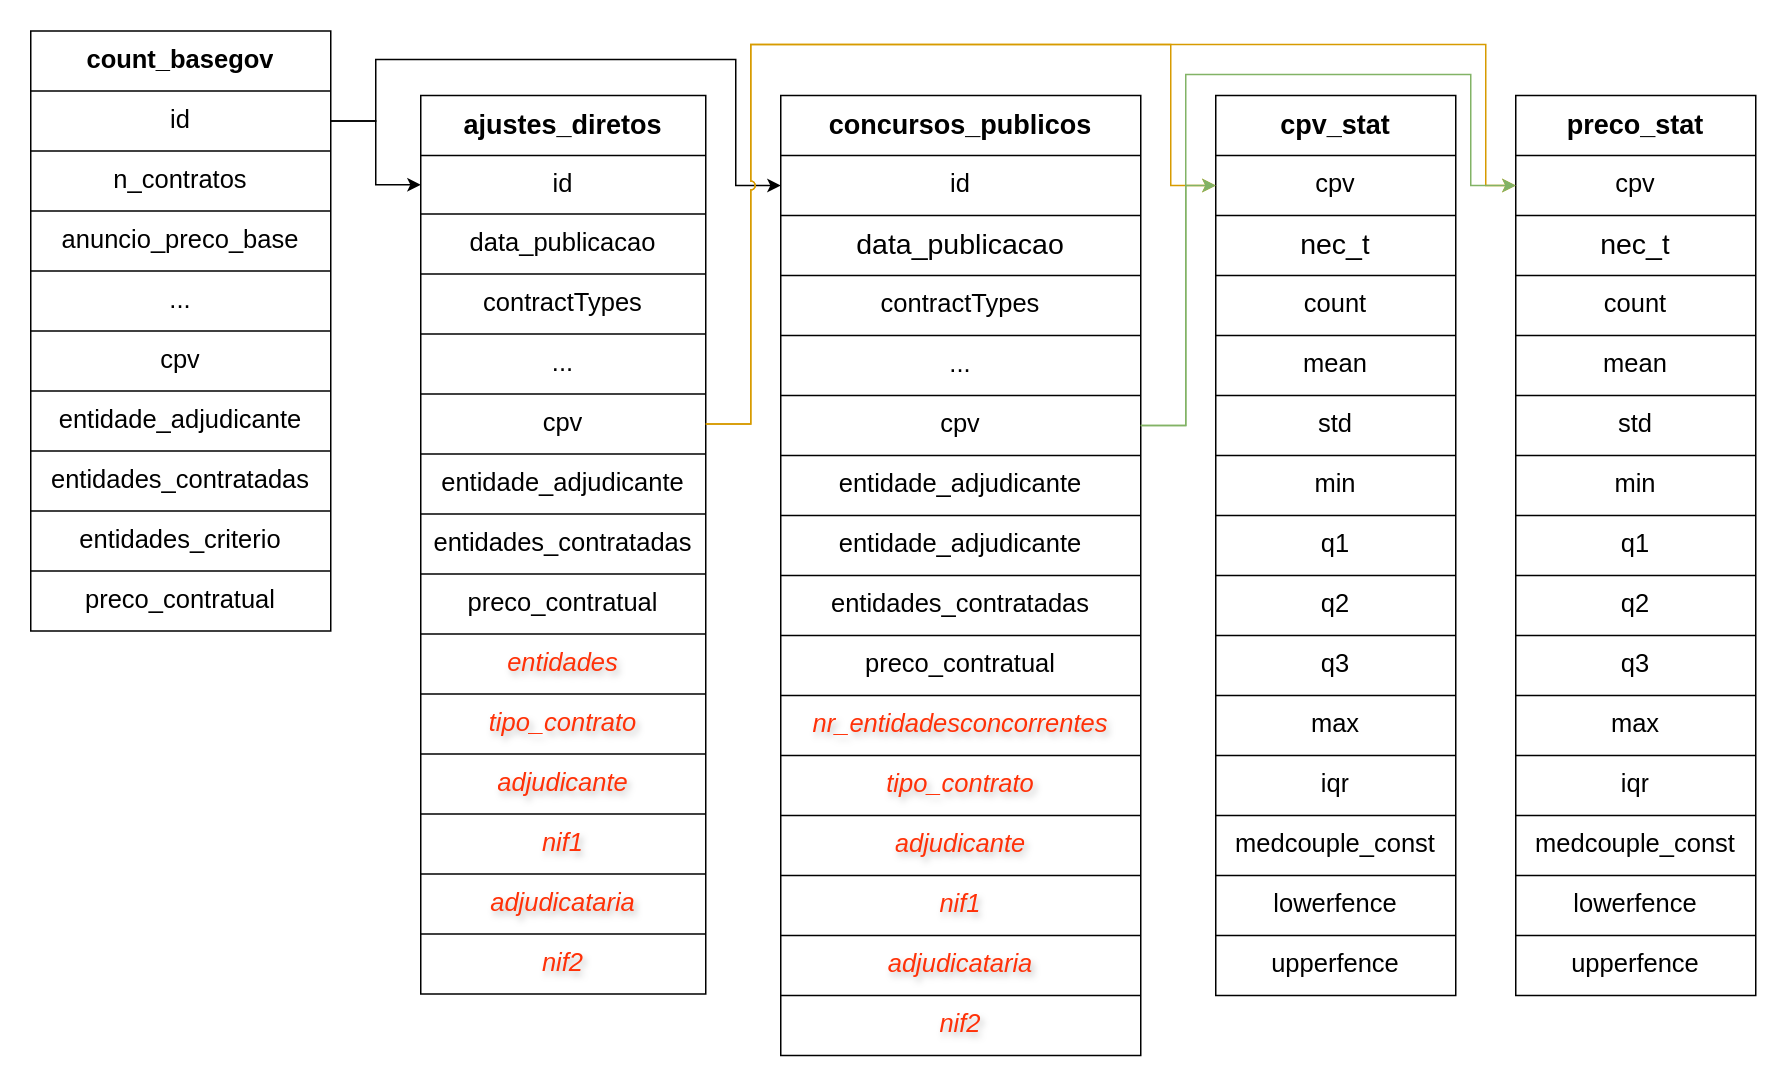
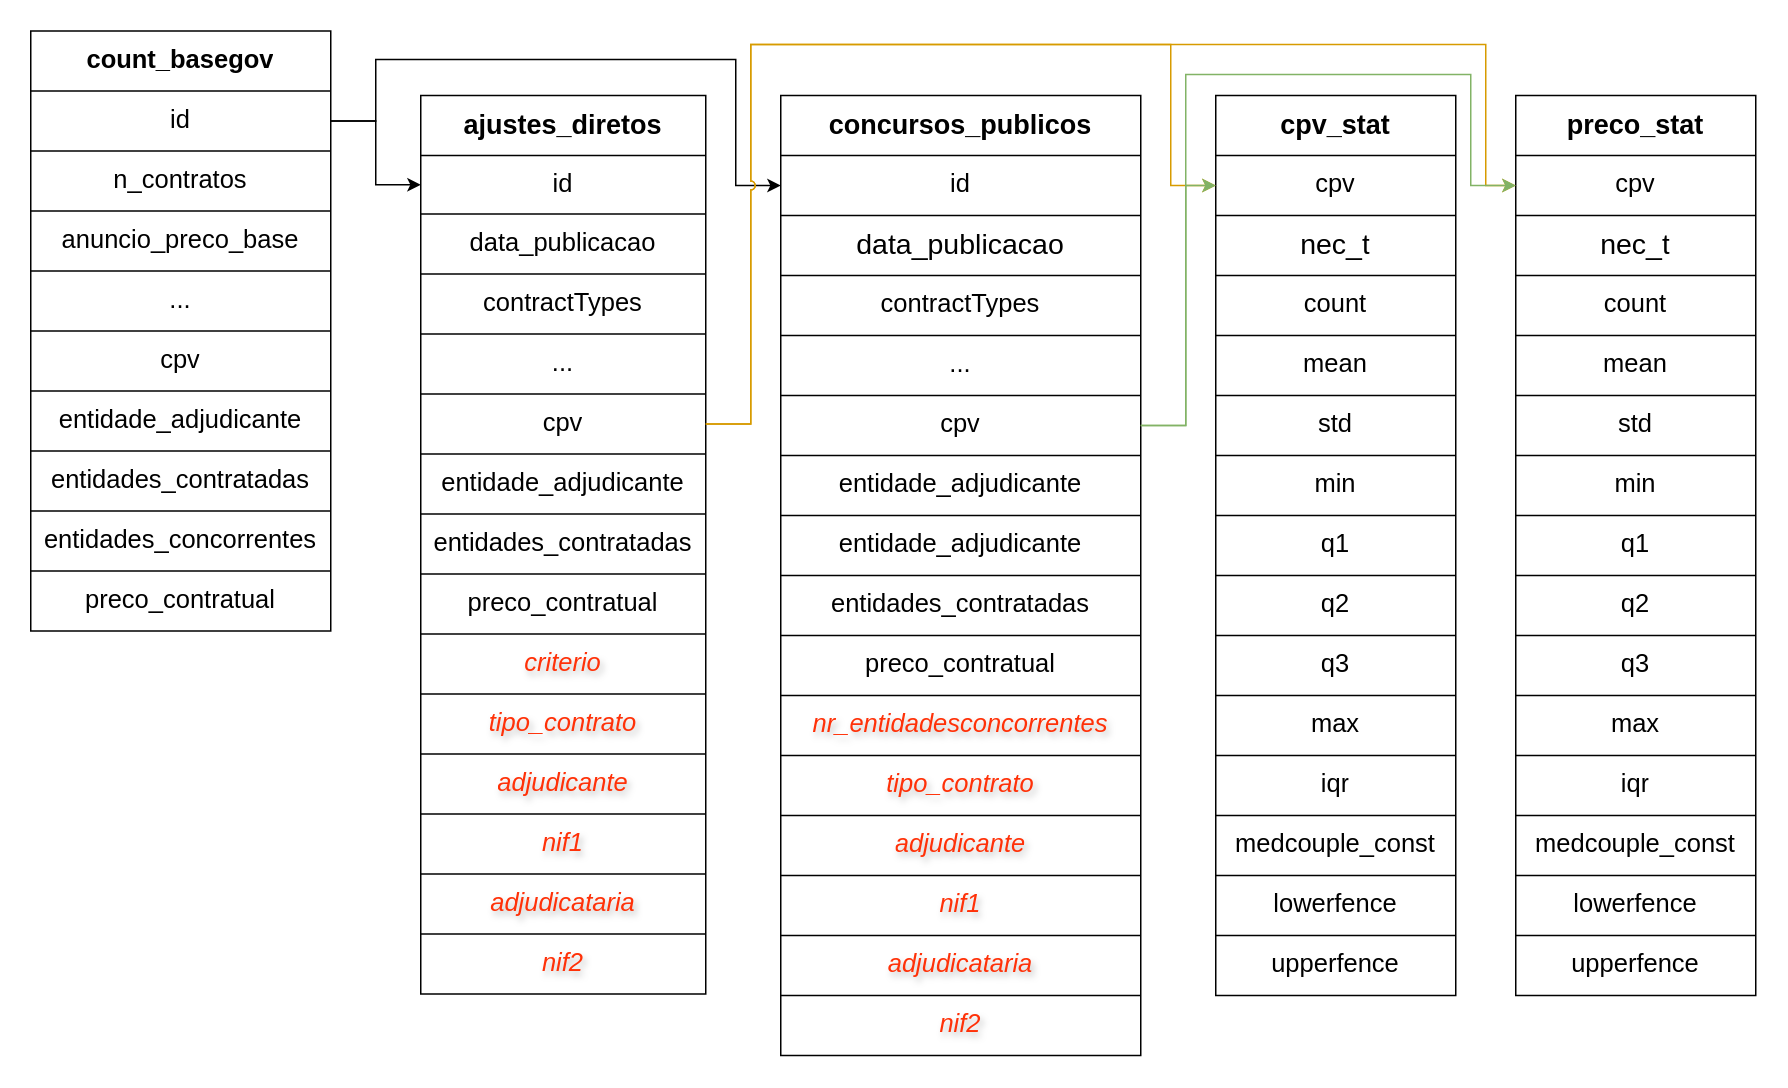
(181, 541) -> (181, 541)
(563, 664) -> (563, 664)
